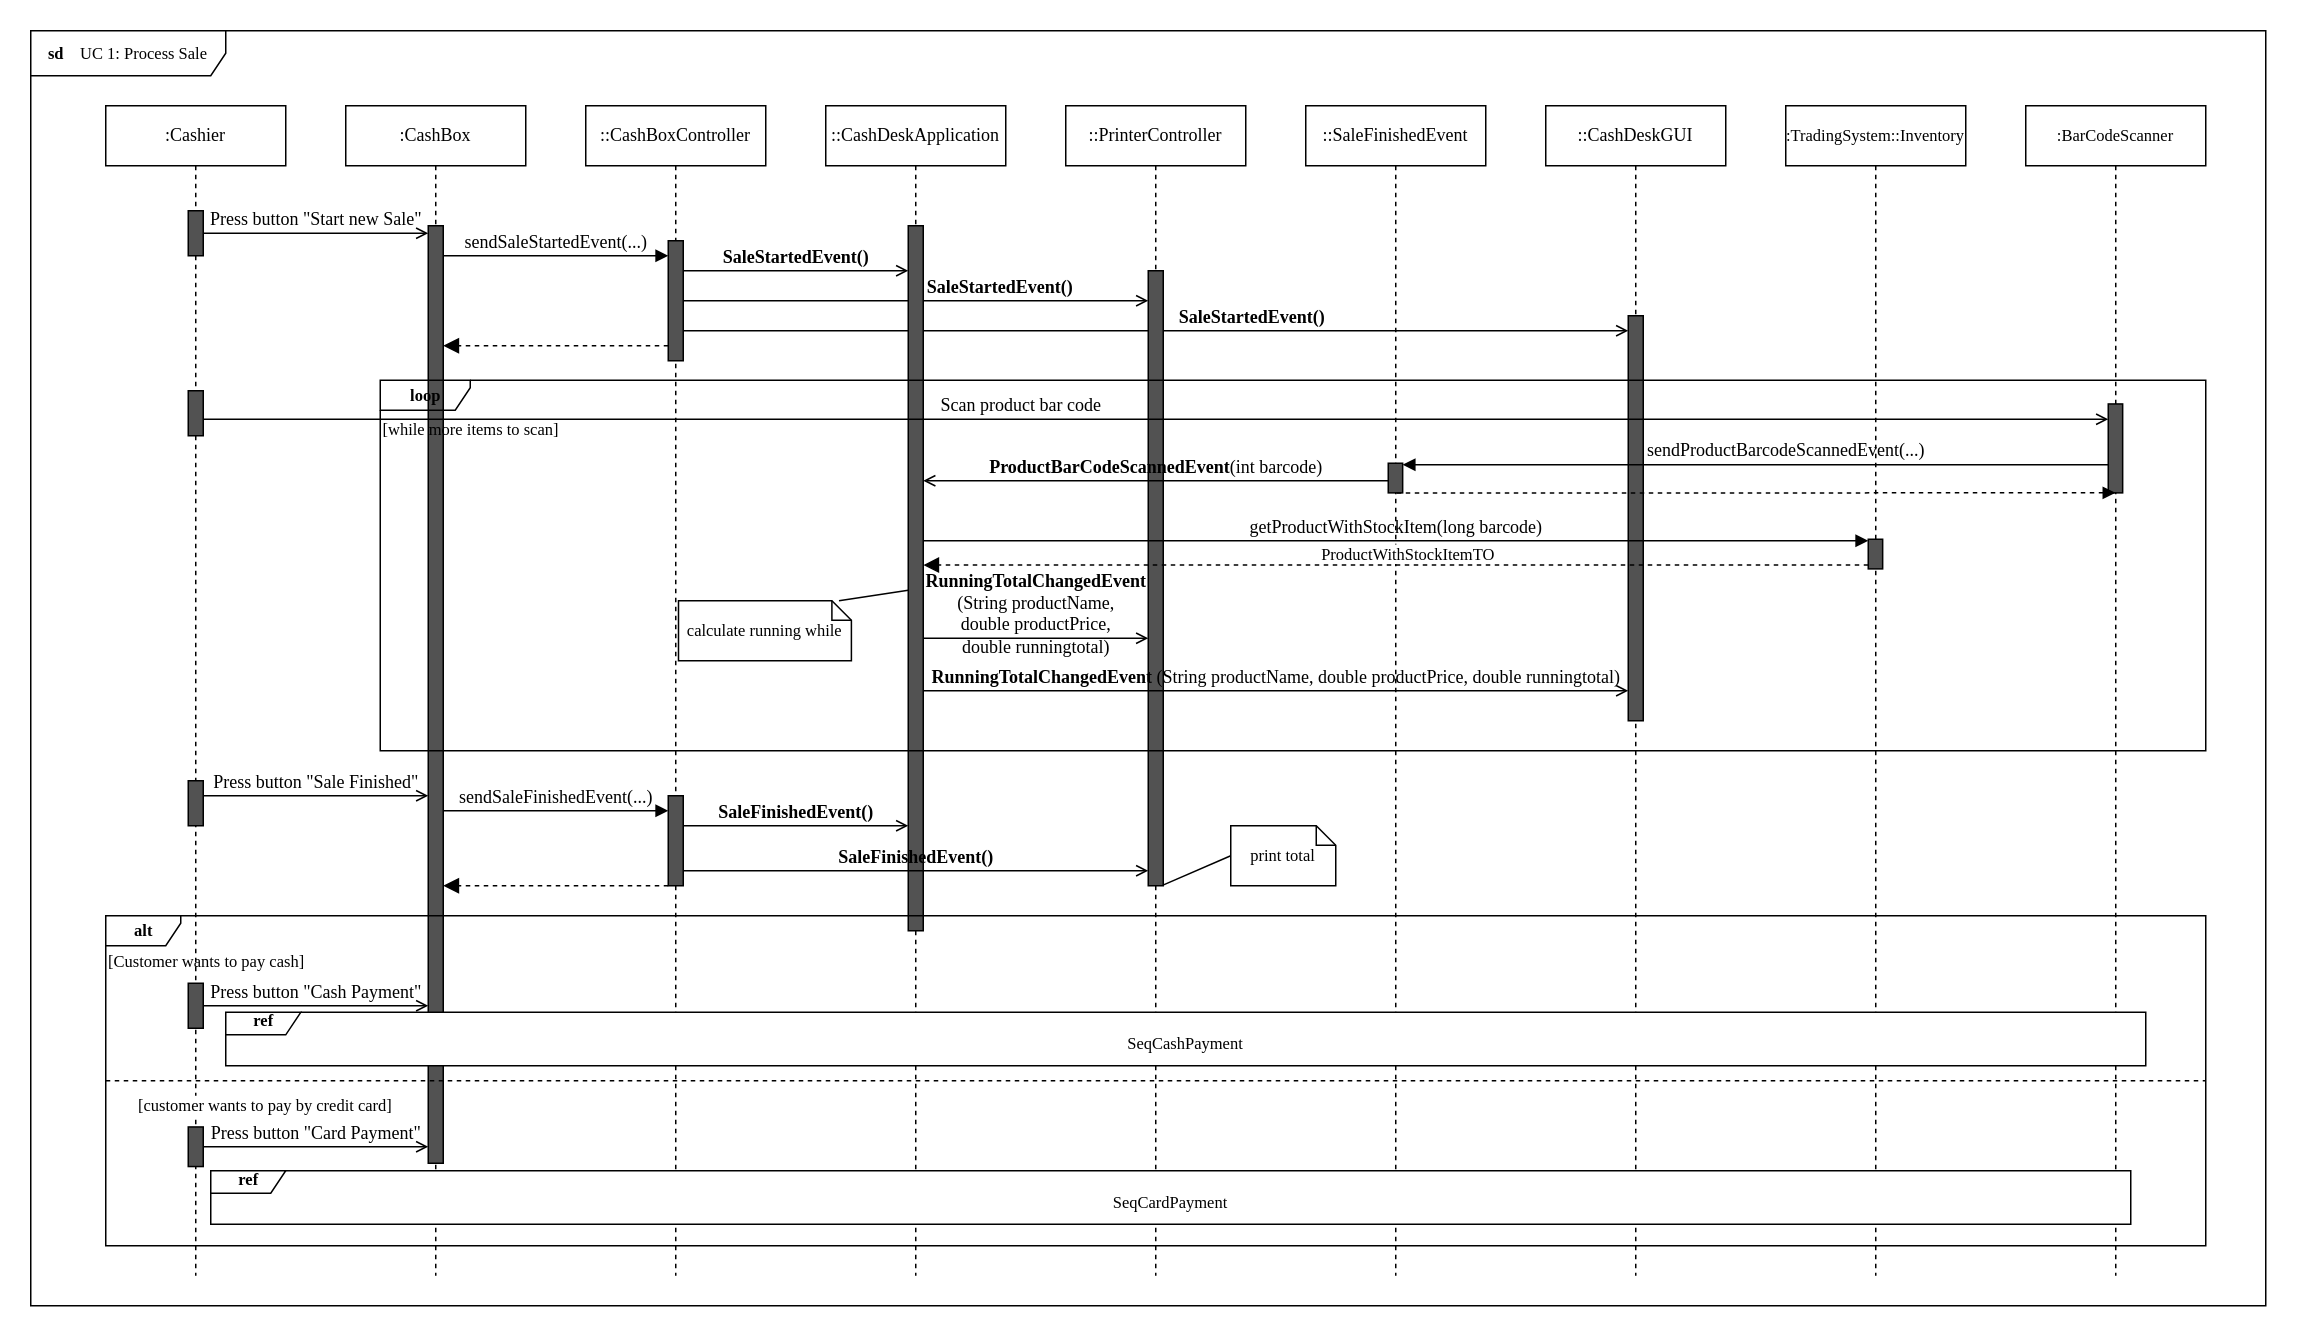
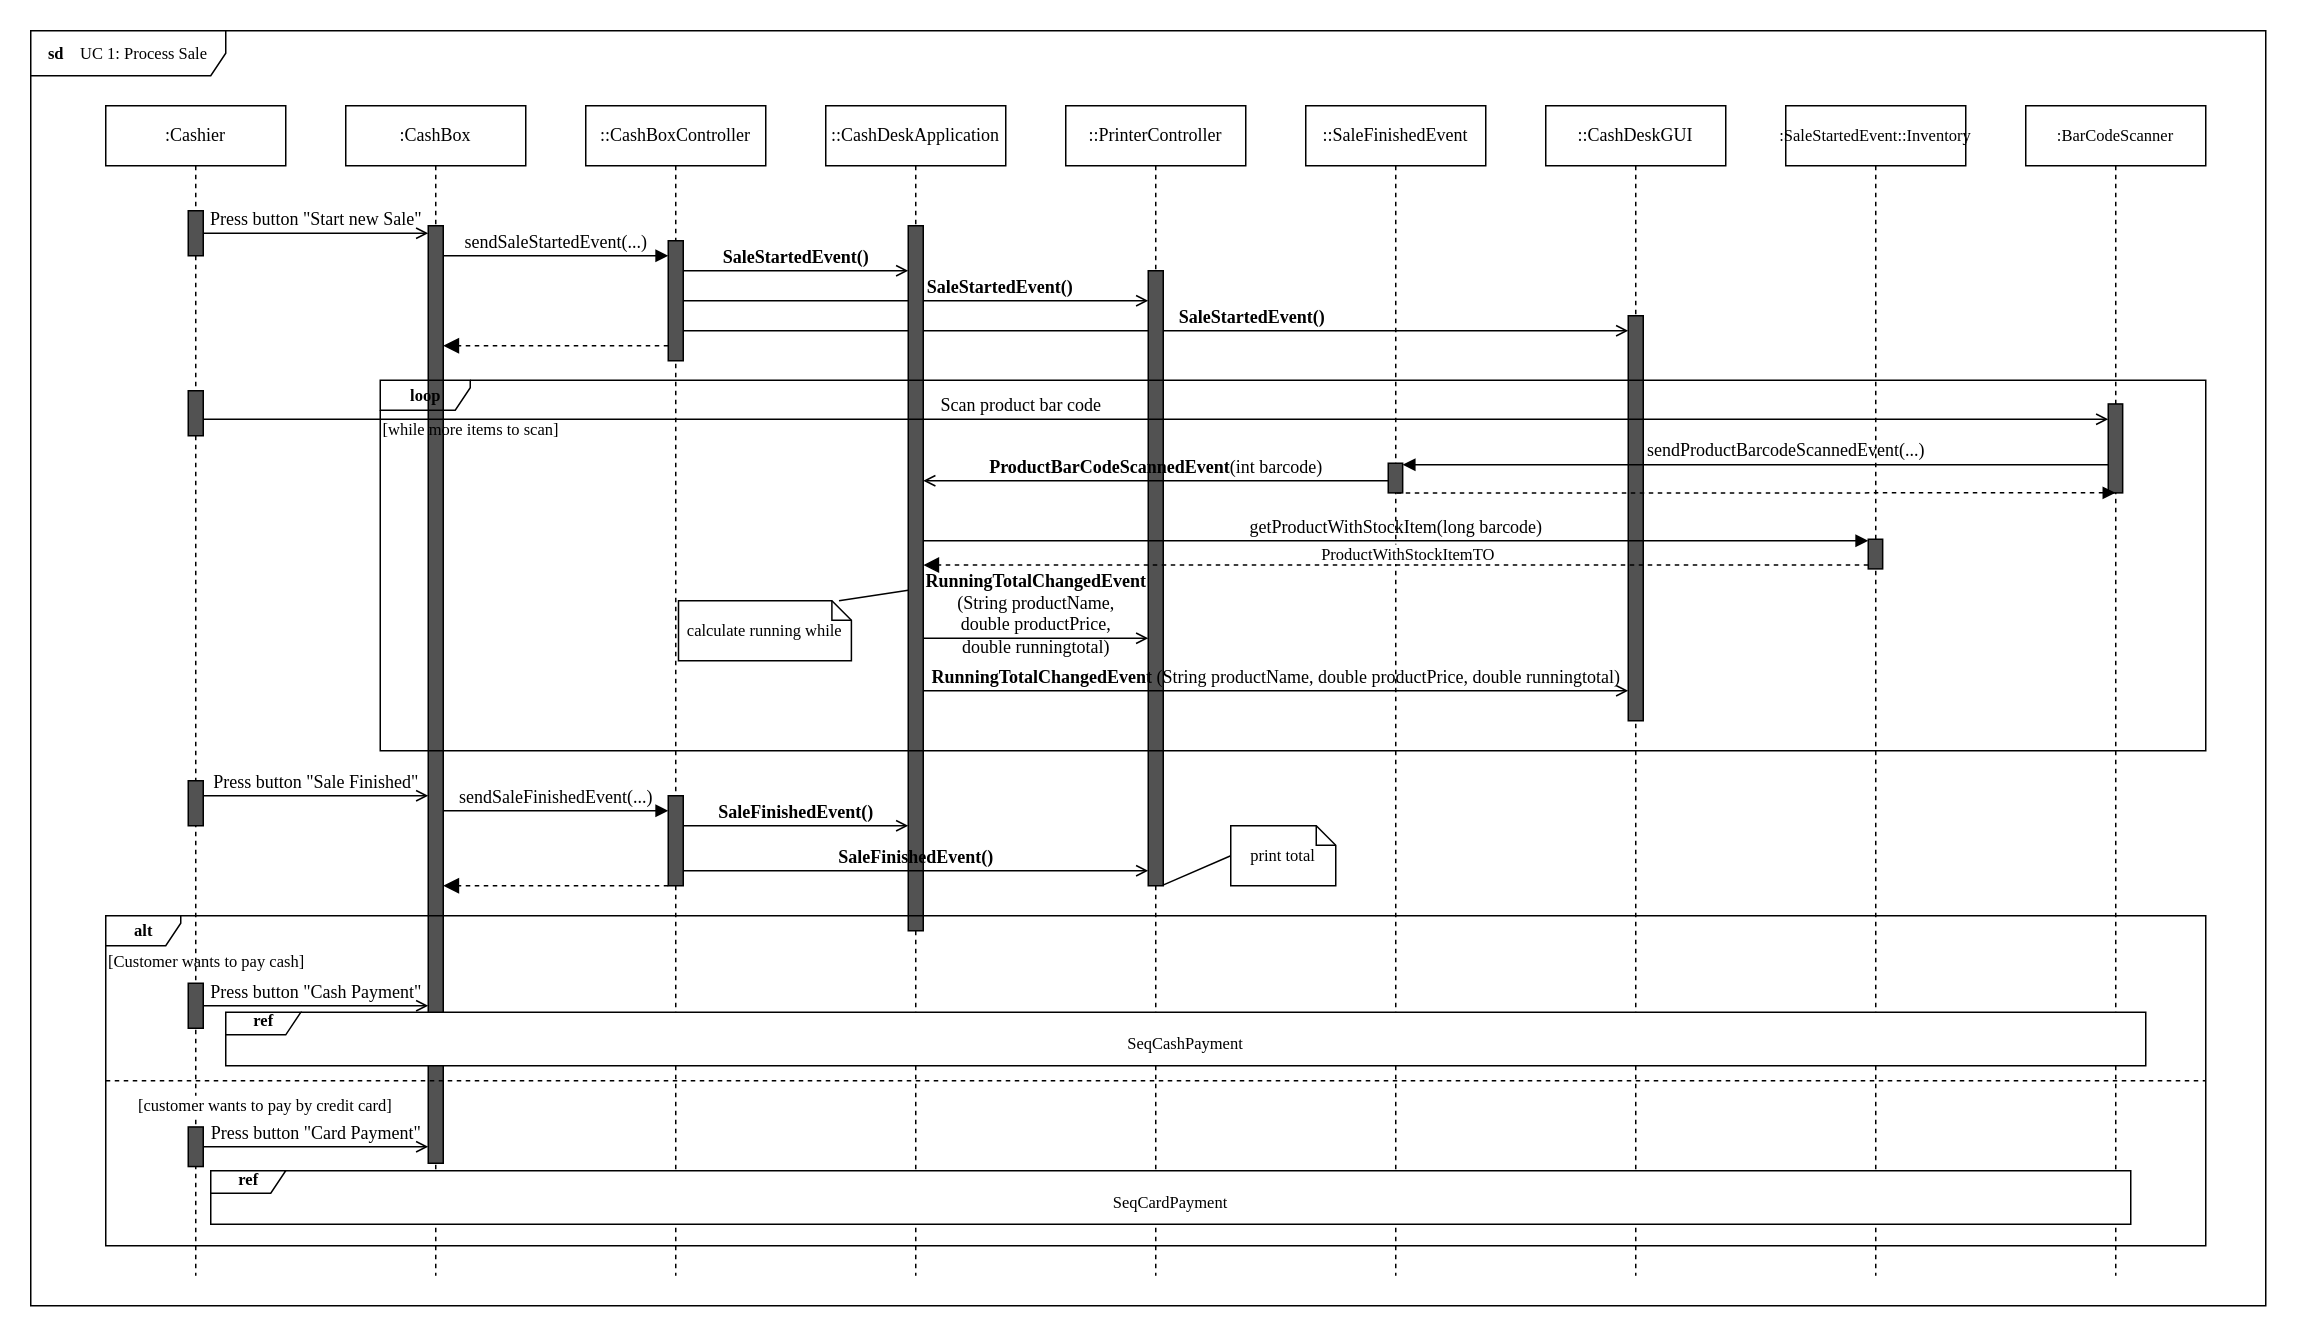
(1876, 136) -> (1876, 136)
